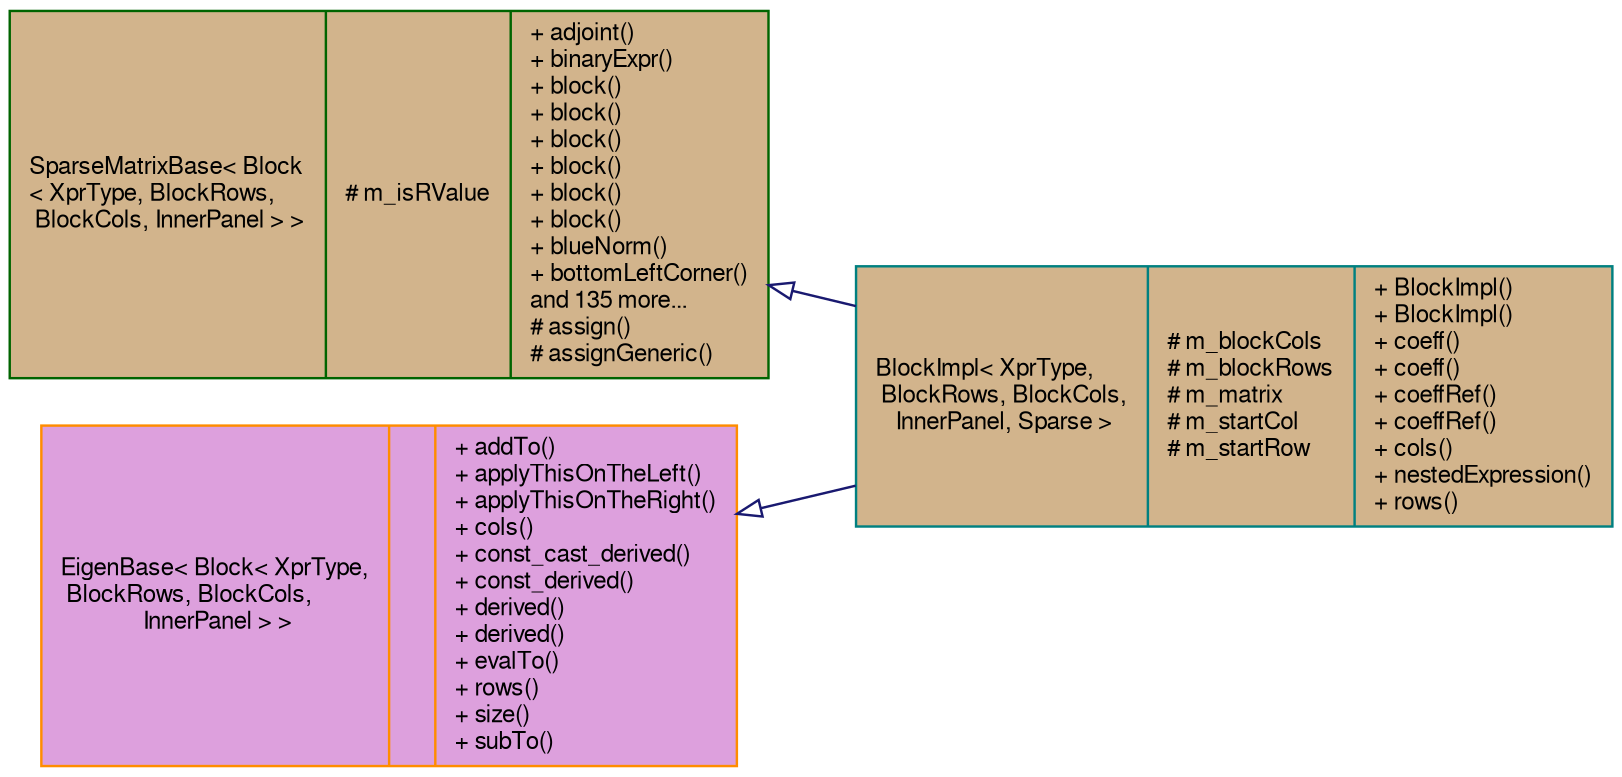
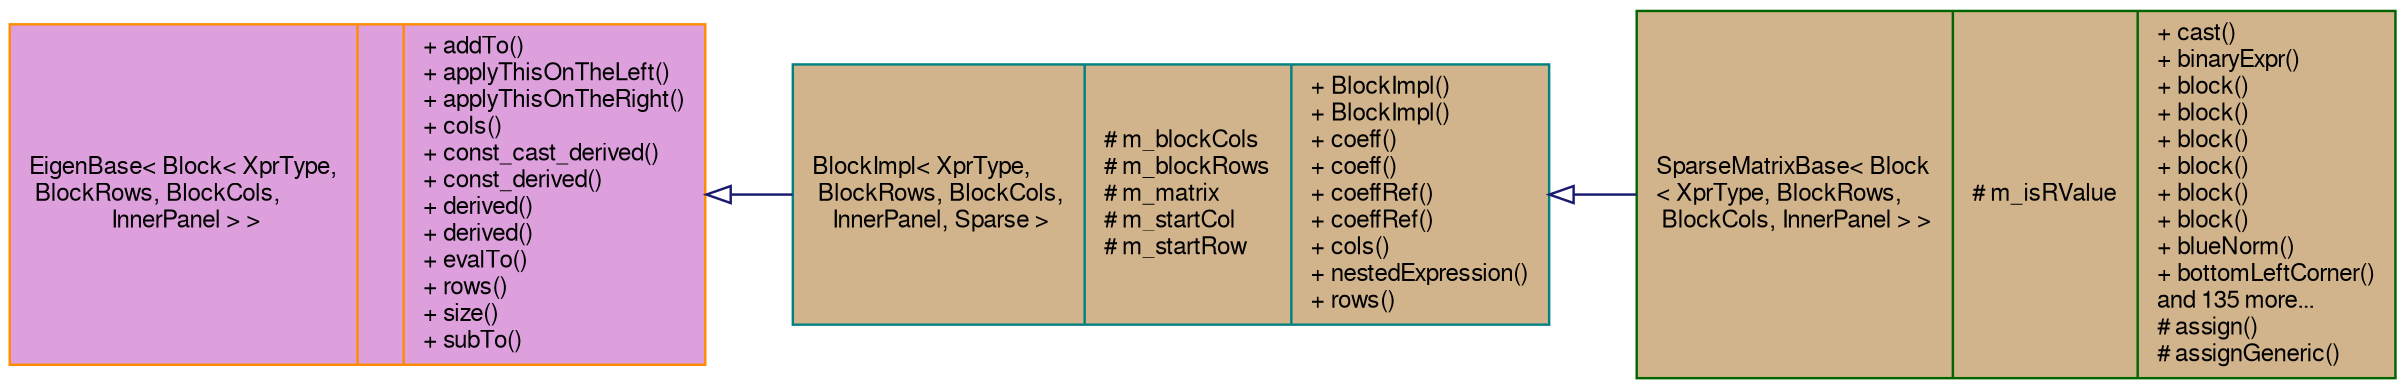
(582, 33) -> (2197, 33)
(824, 299) -> (1605, 195)
